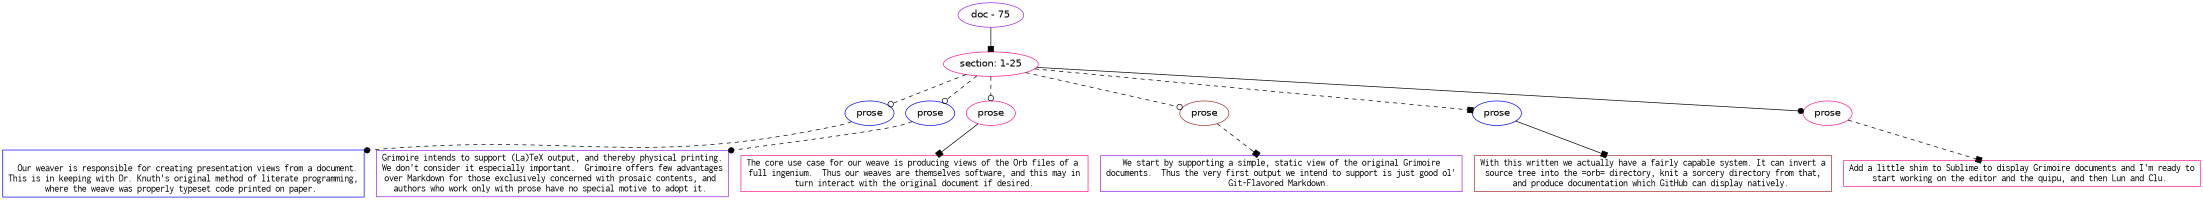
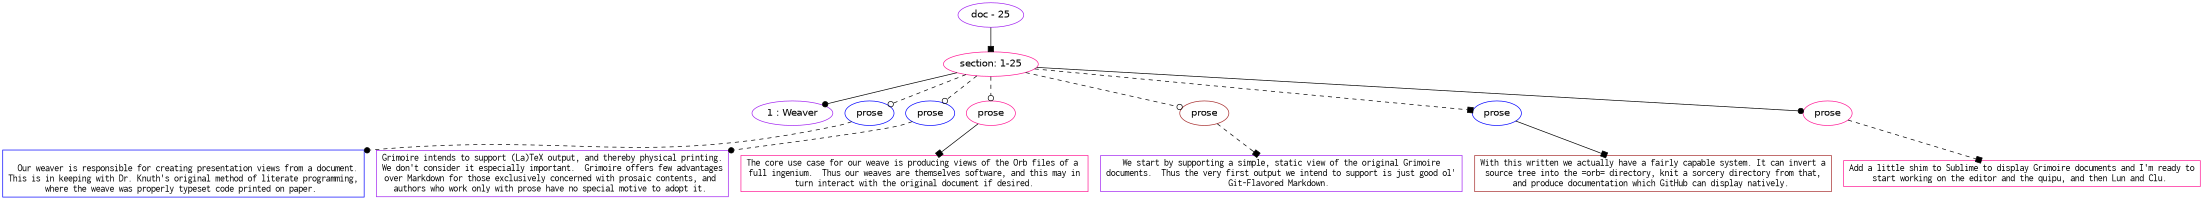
(991, 15) -> (991, 15)
none -> (792, 113)
